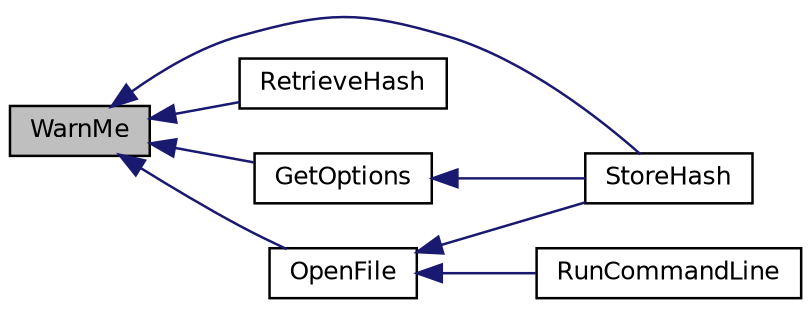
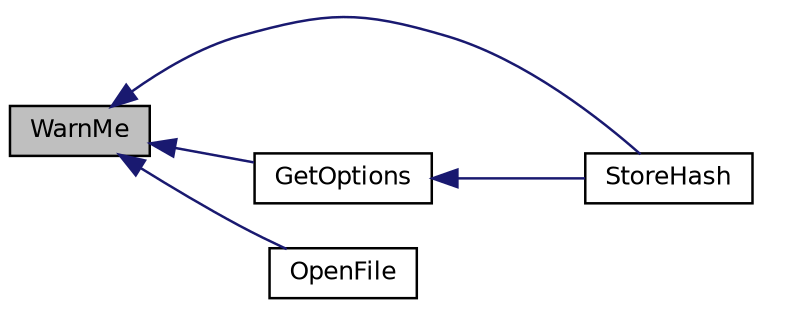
(343, 84) -> none
(513, 224) -> none
(669, 273) -> none
